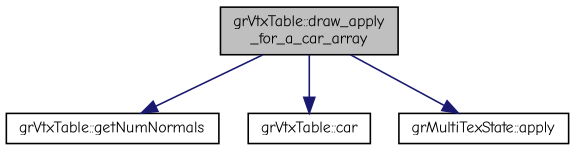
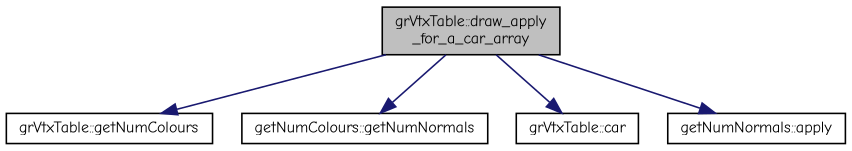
none -> (109, 128)
(113, 128) -> (365, 128)
(484, 128) -> (757, 128)
